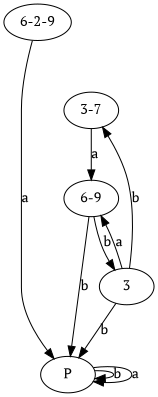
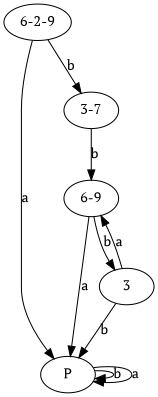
(95, 154) -> (95, 154)
(131, 200) -> (62, 62)
(85, 287) -> (85, 287)
